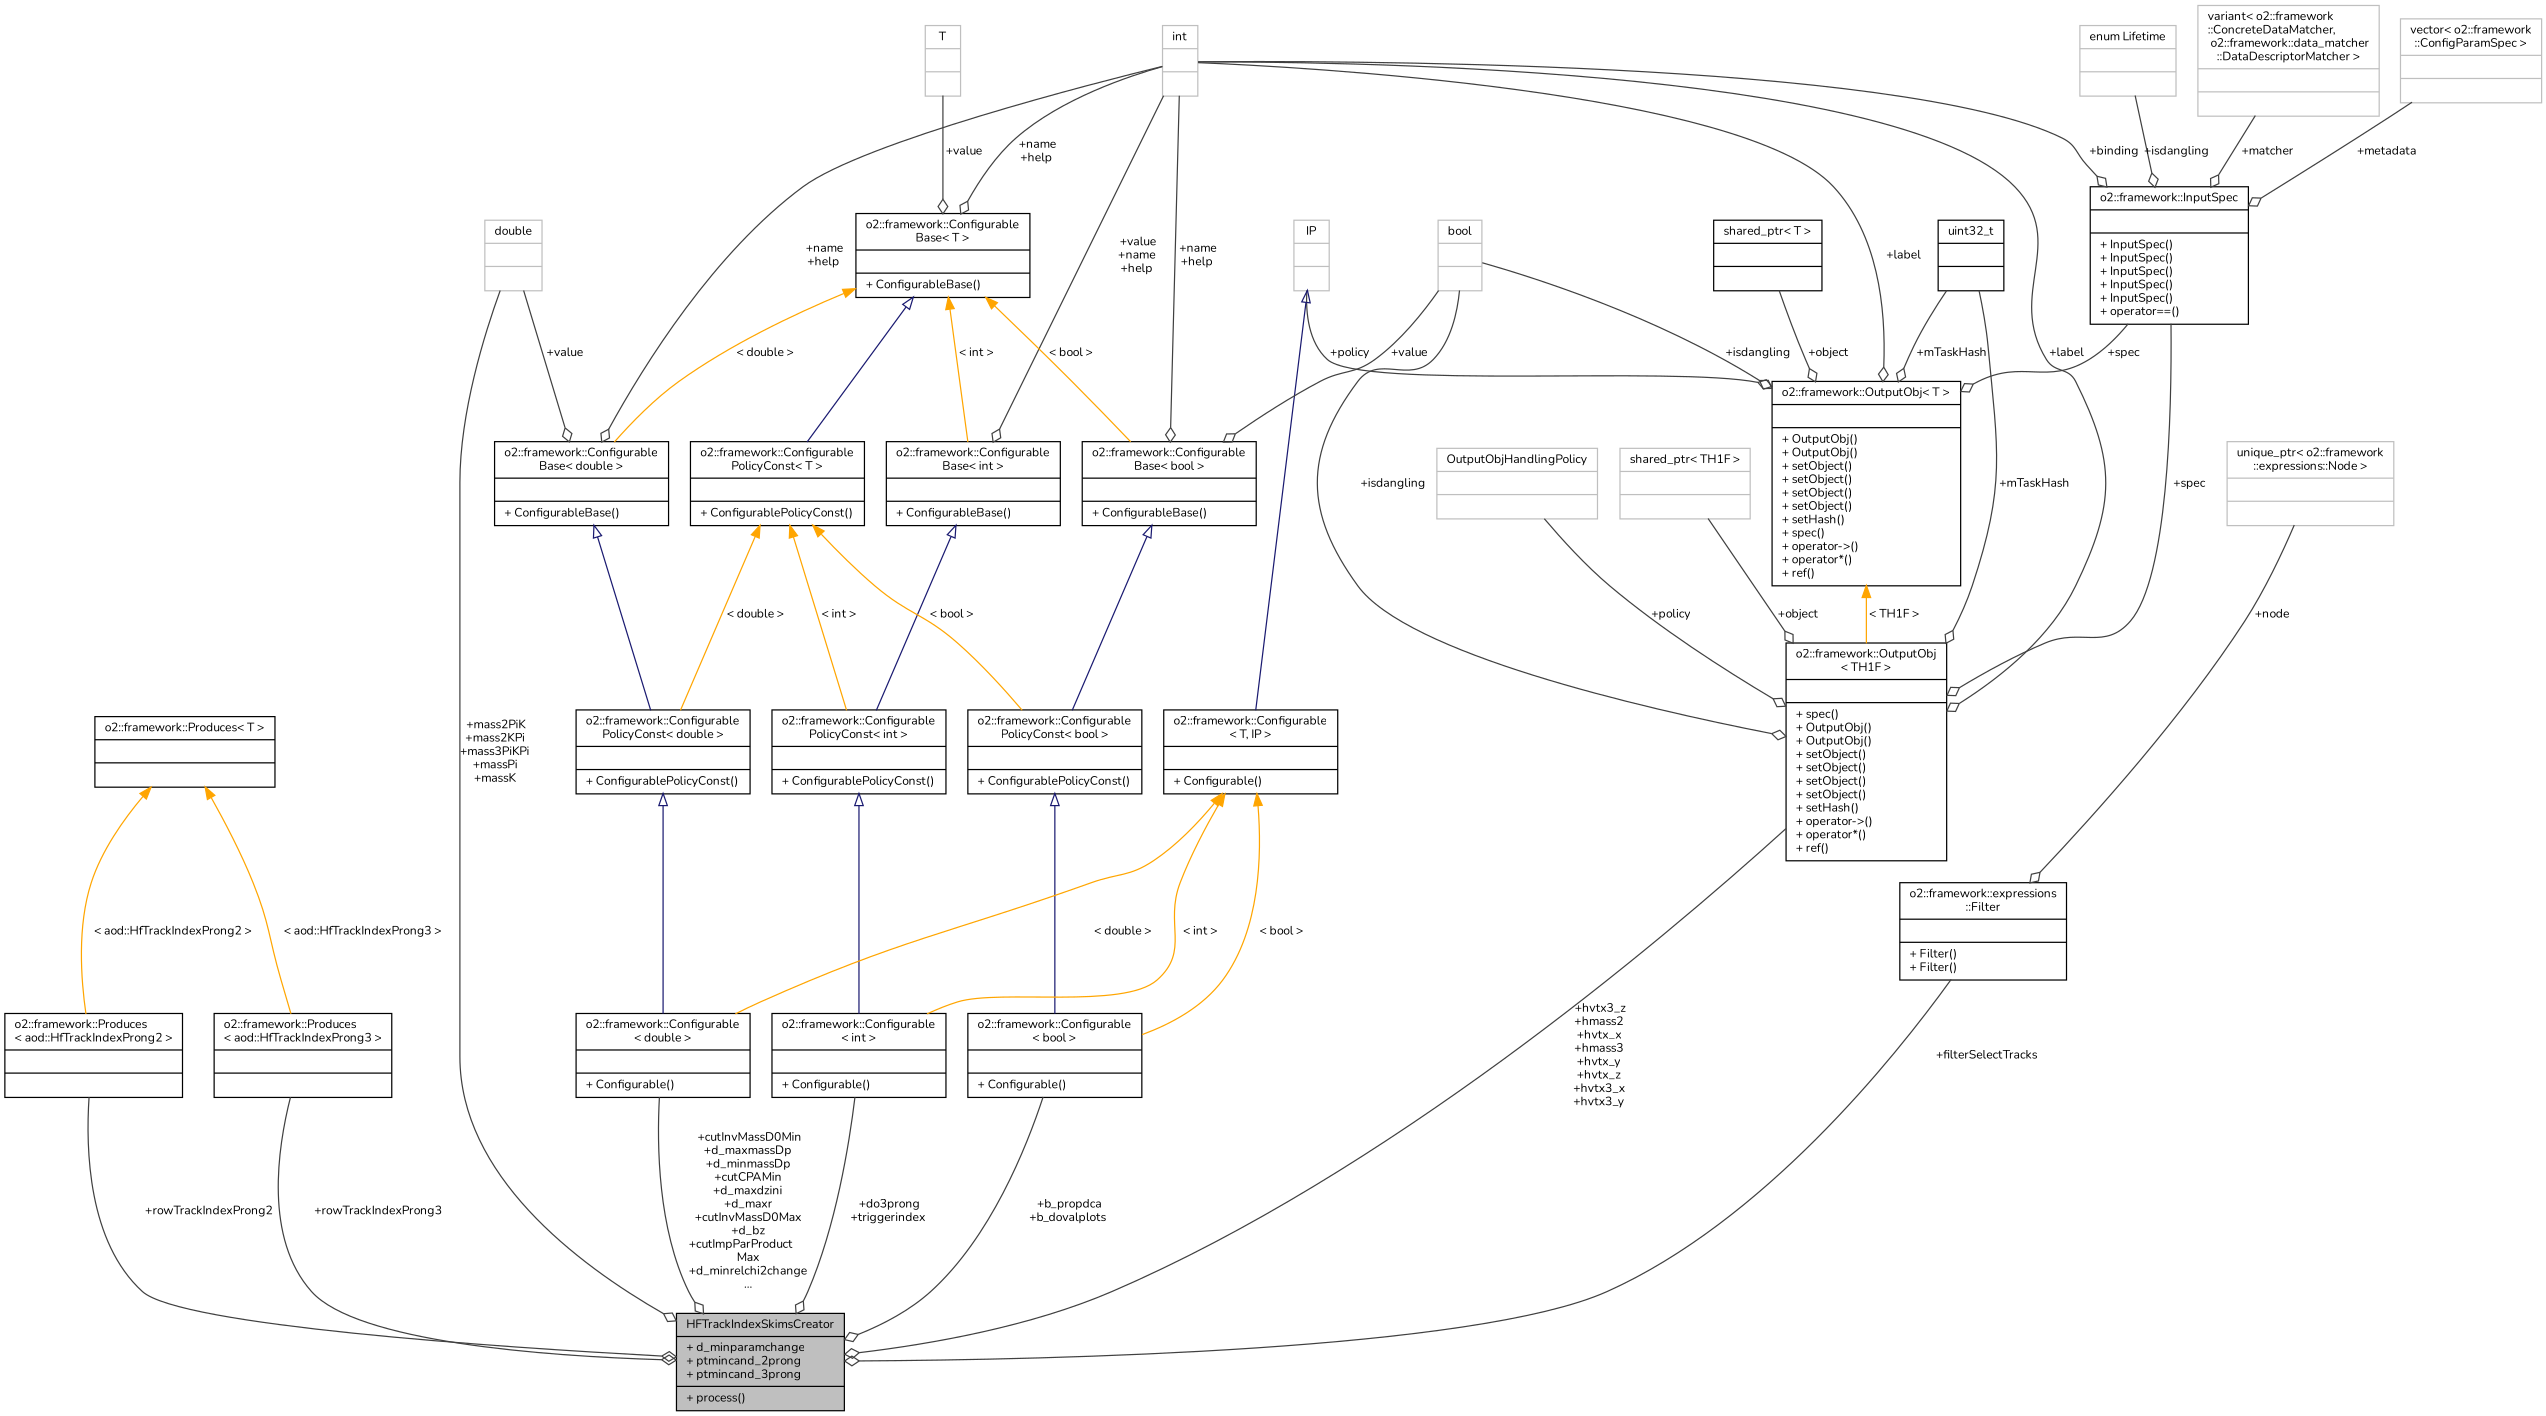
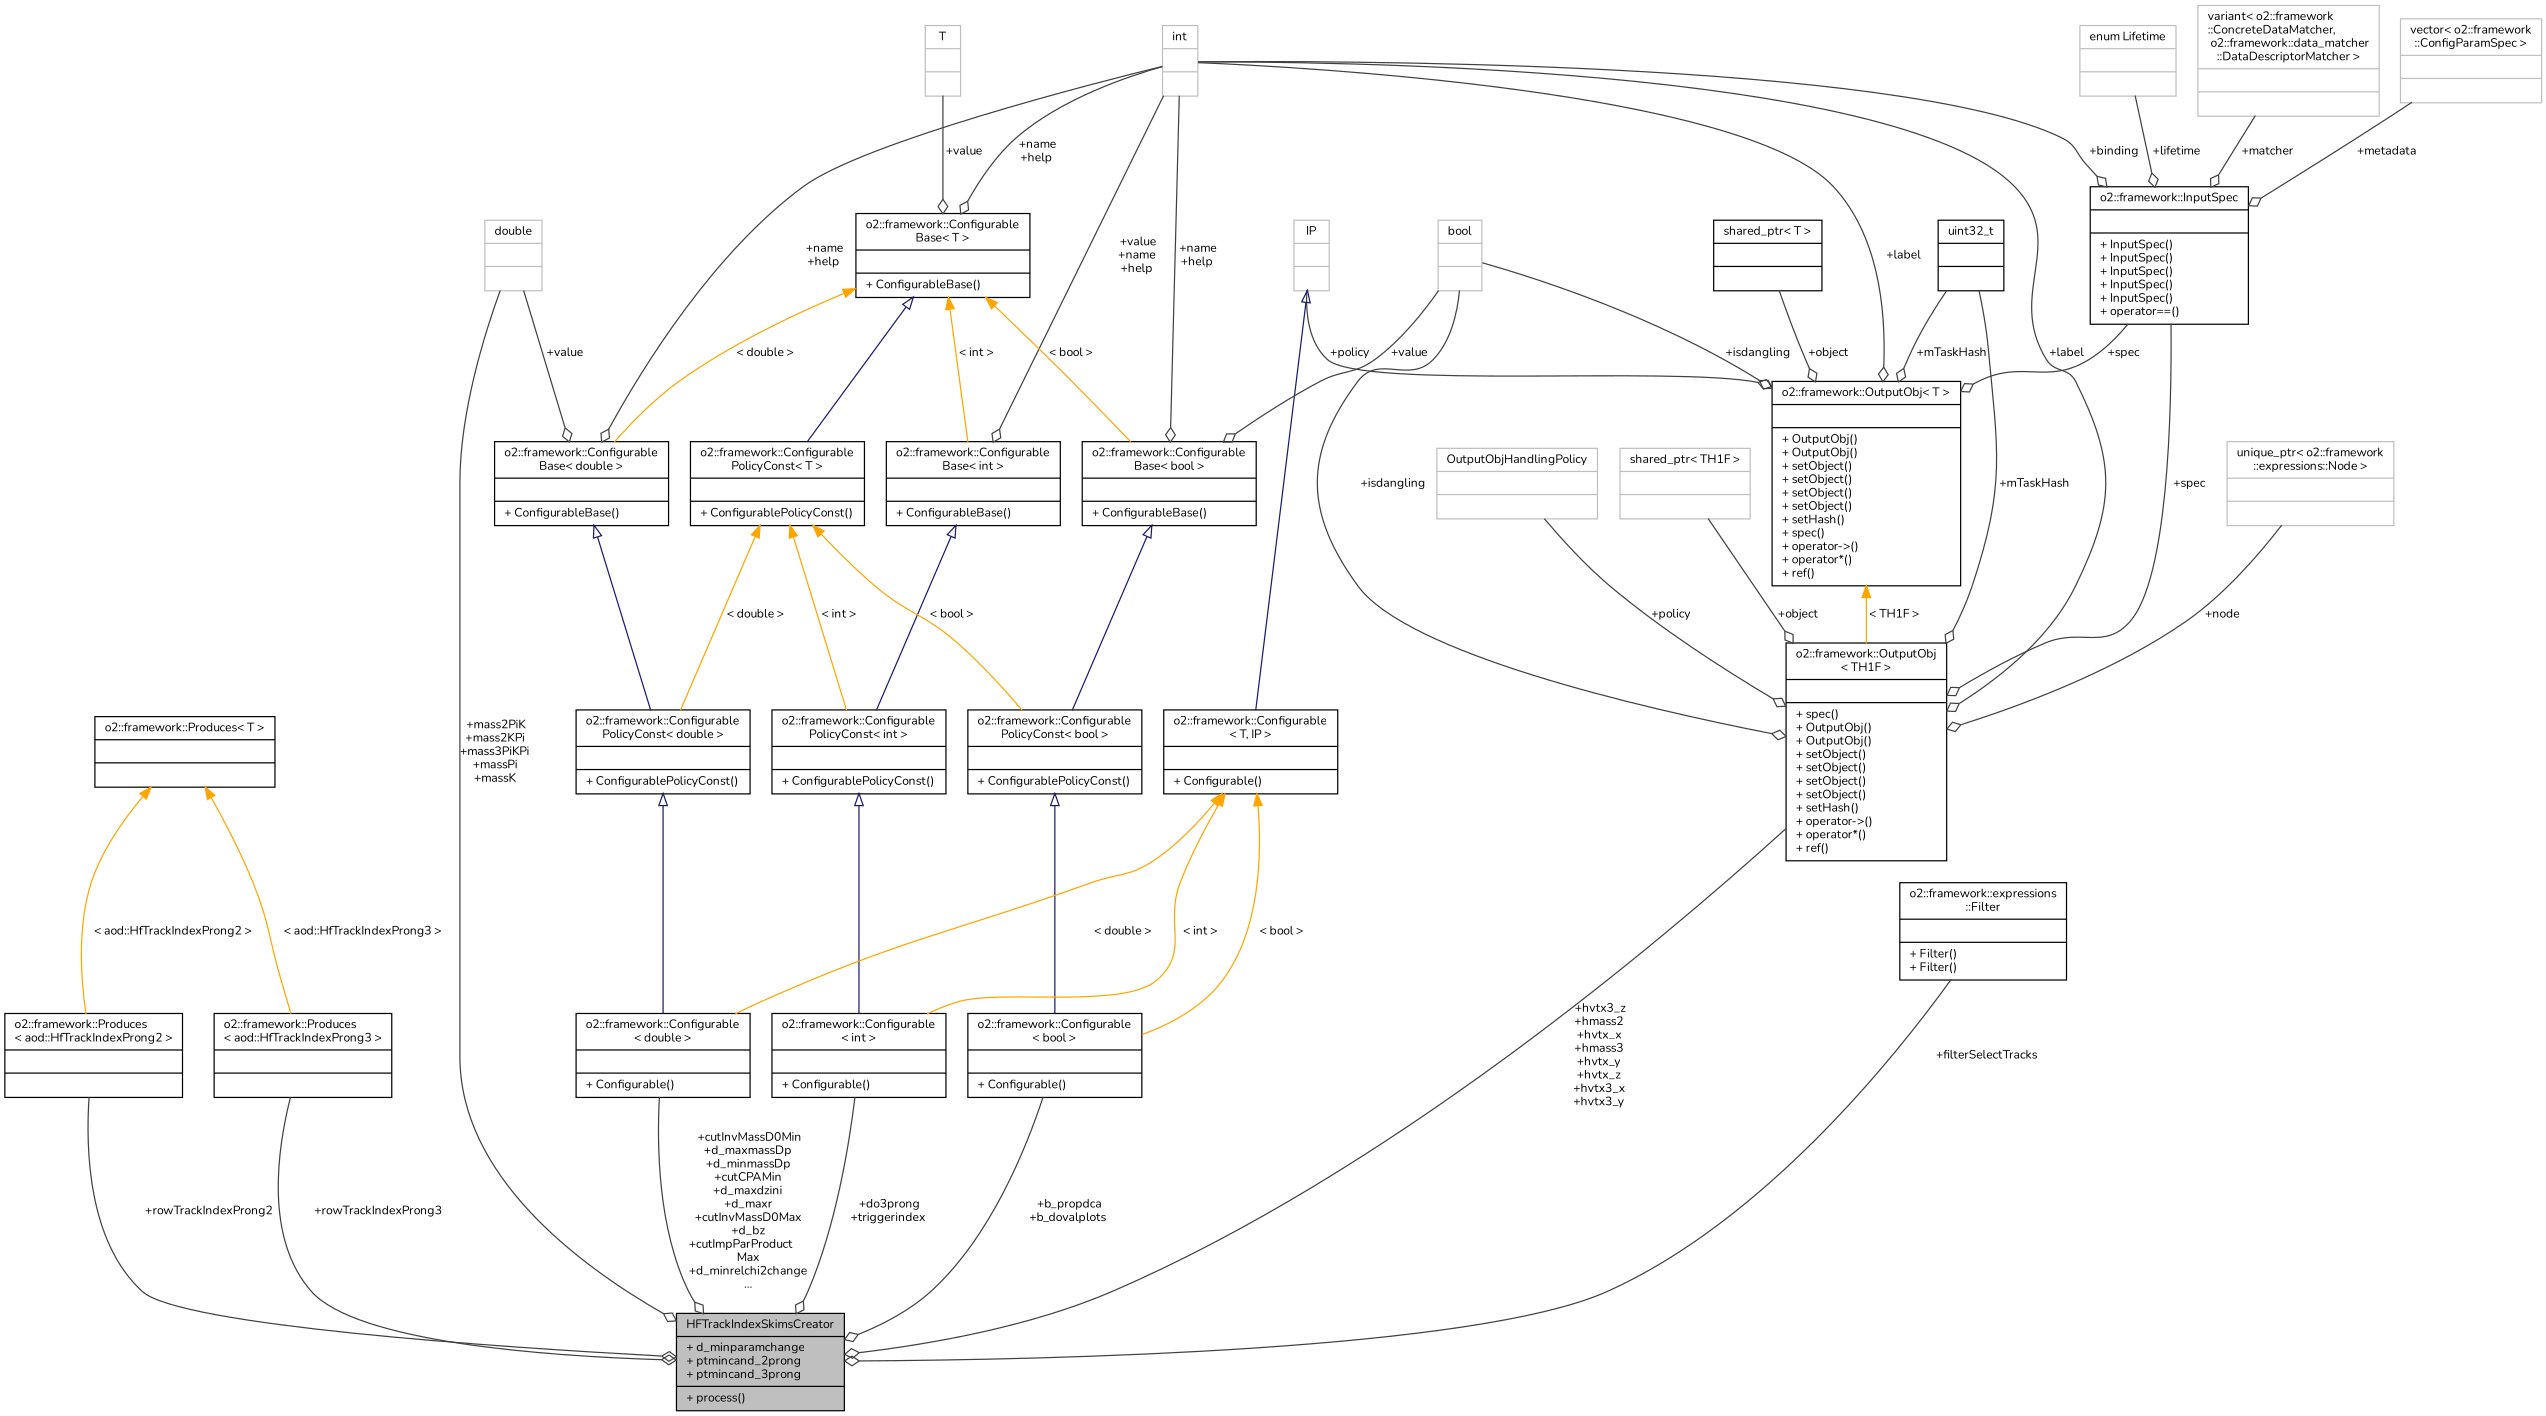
(2175, 151) -> (2175, 151)
(2182, 709) -> (2138, 651)
